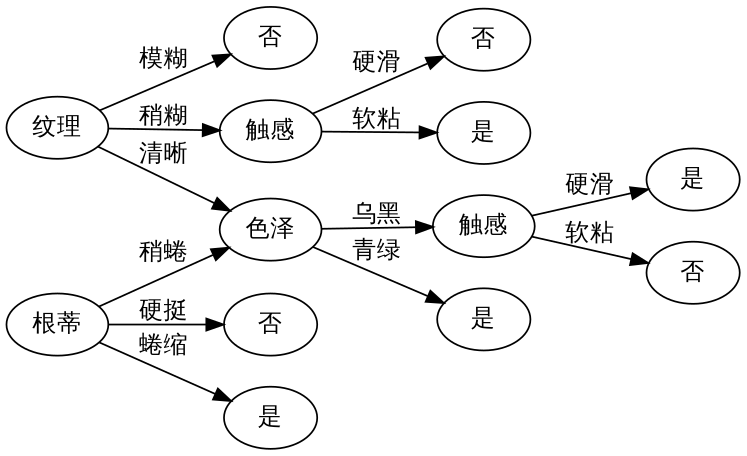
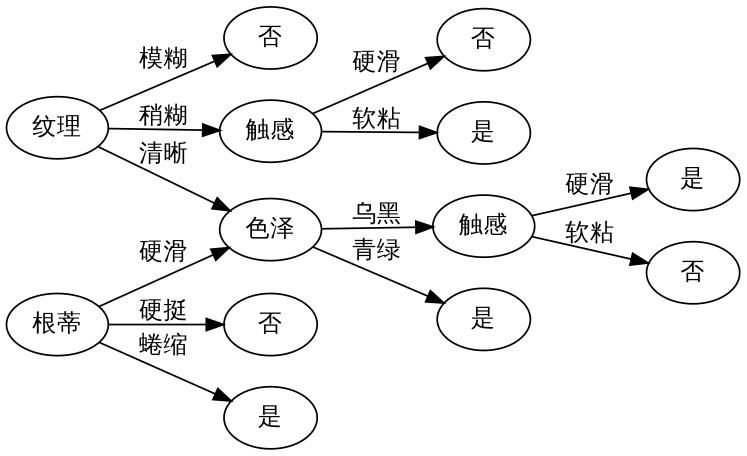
(164, 253) -> (164, 253)
